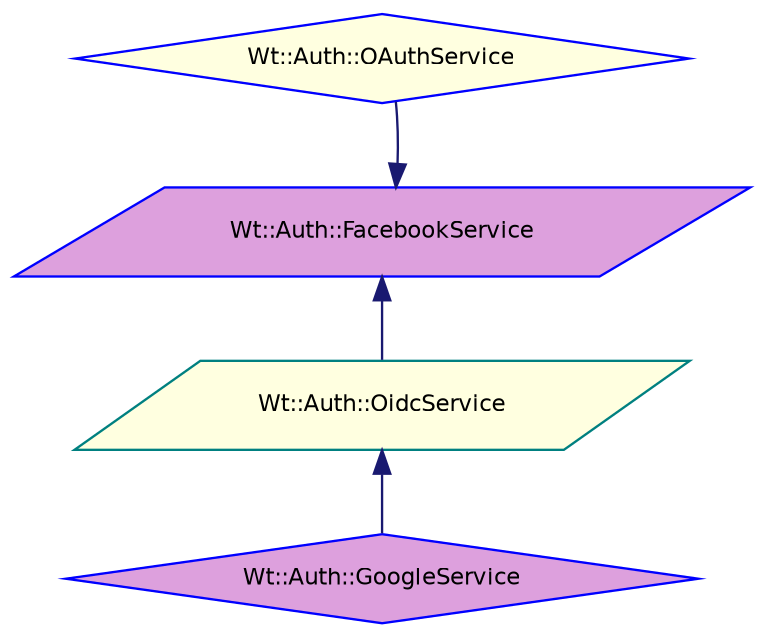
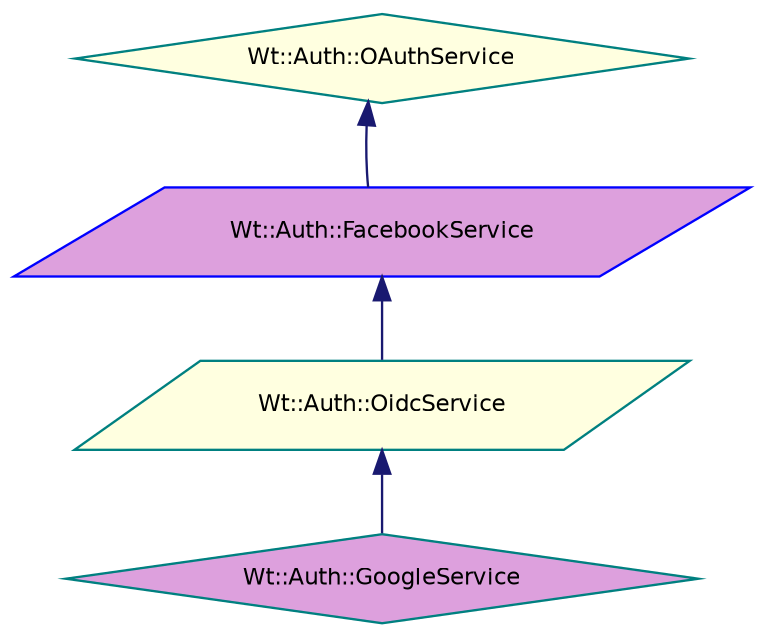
(382, 59) -> (382, 59)
(398, 133) -> (366, 157)
(382, 579) -> (382, 579)
